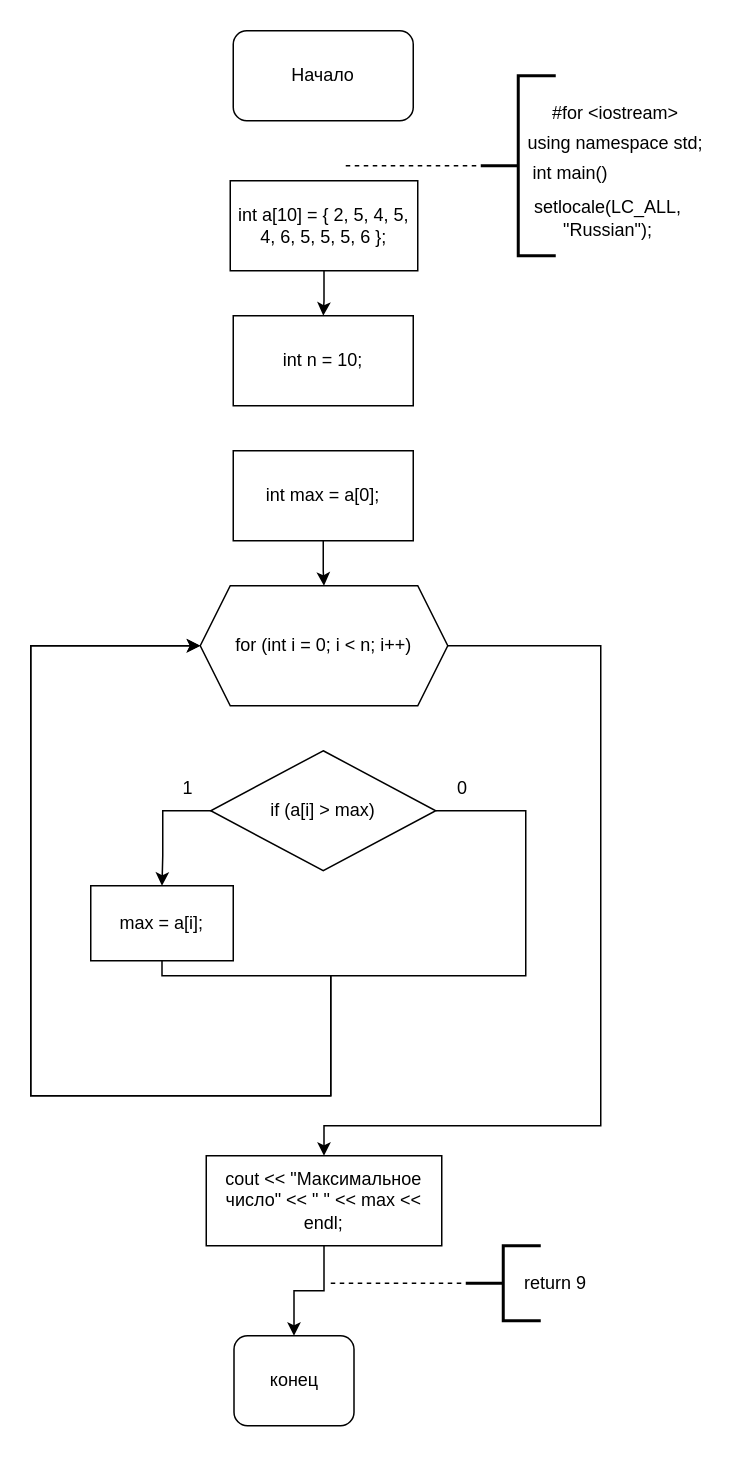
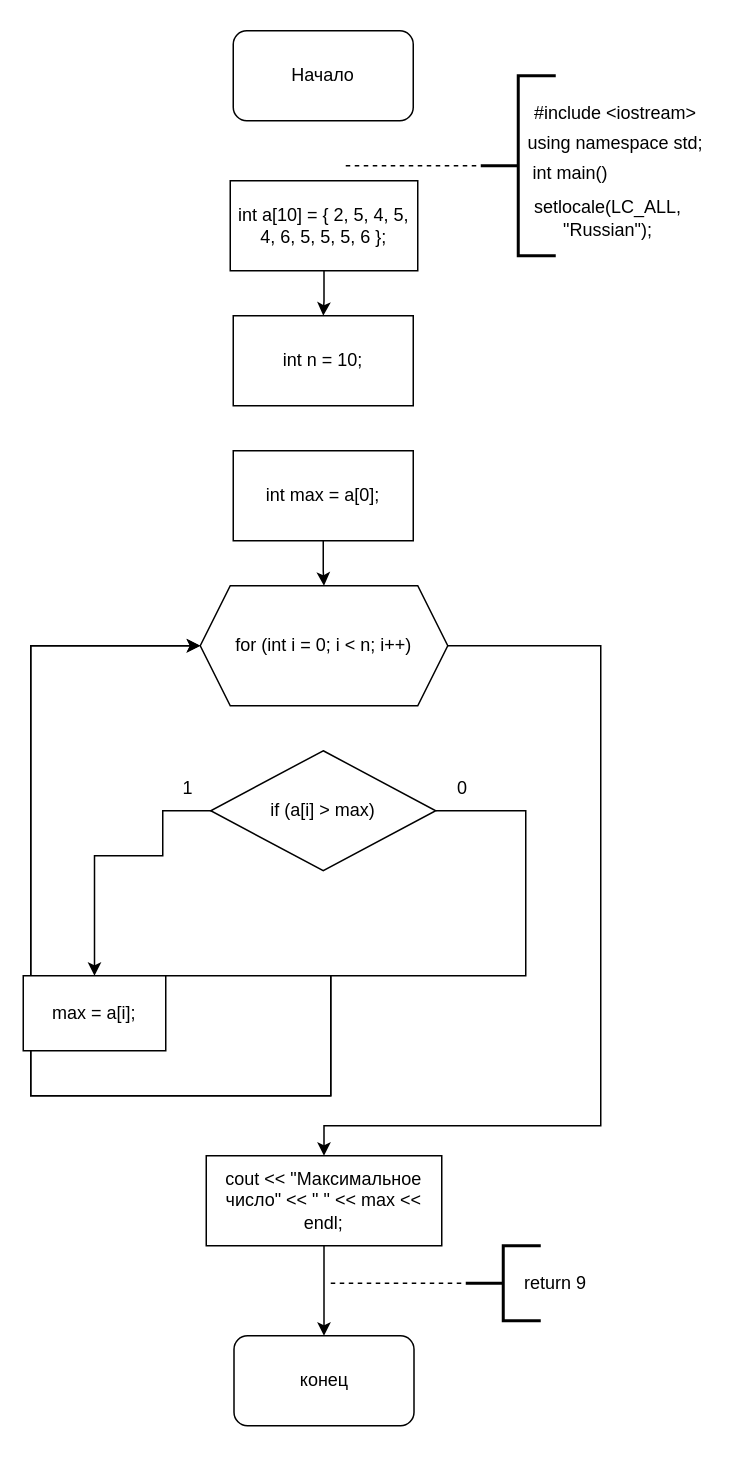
(616, 113) -> (616, 113)
(162, 923) -> (95, 1013)
(294, 1381) -> (324, 1381)
